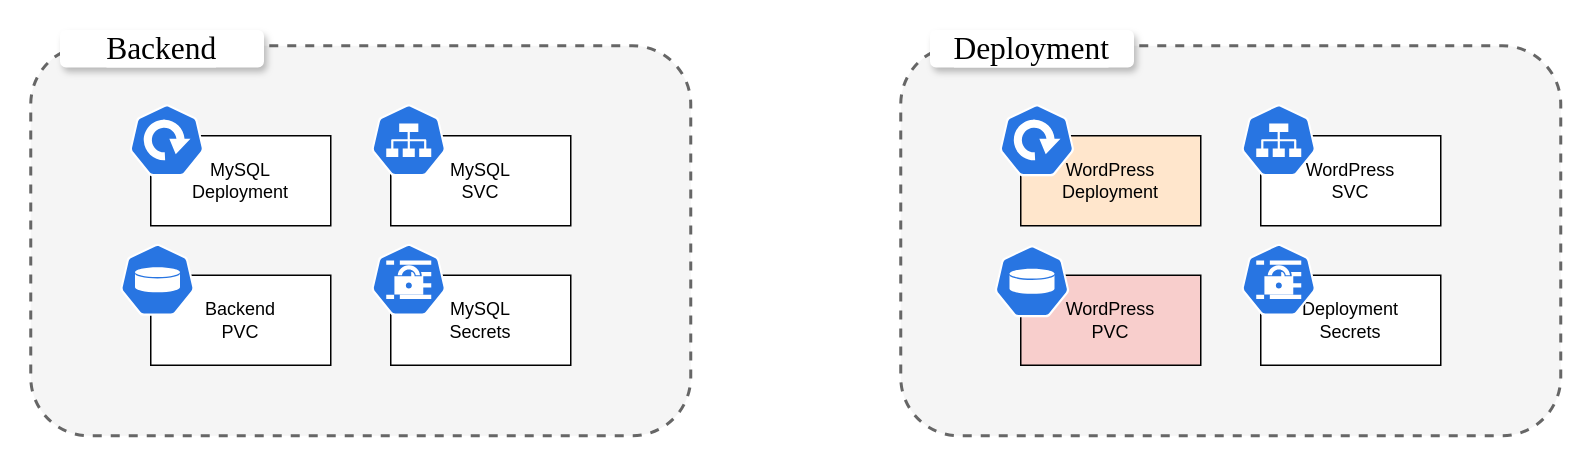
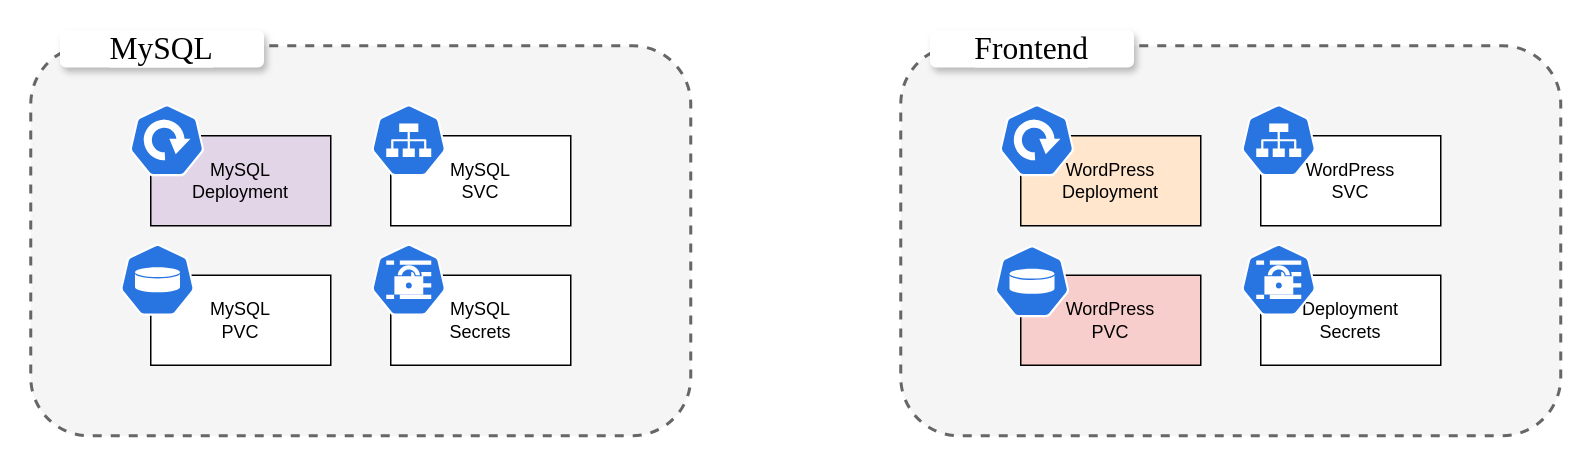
(162, 49) -> (162, 49)
(1032, 49) -> (1032, 49)
(241, 181) -> (241, 181)
(241, 320) -> (241, 320)
